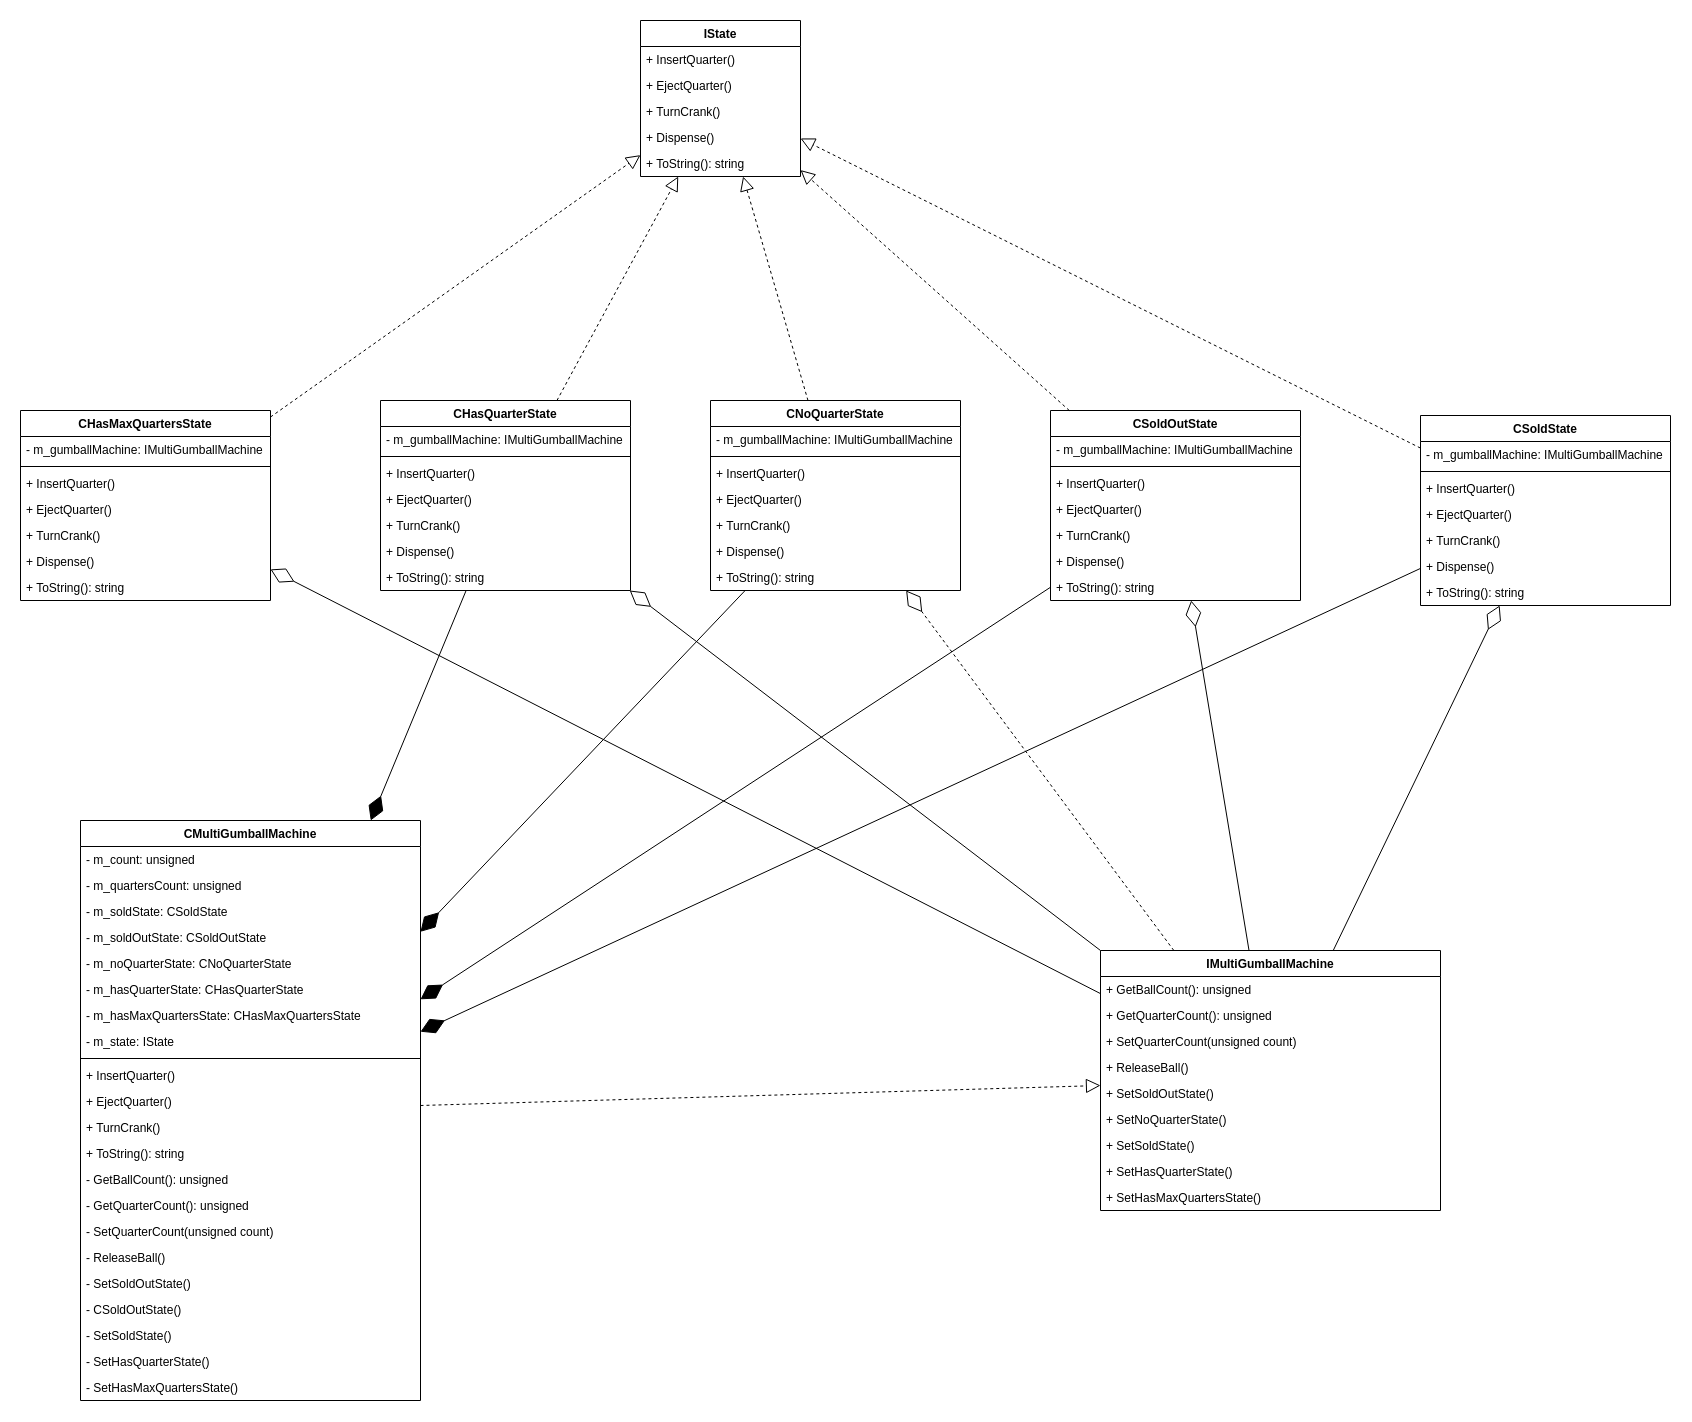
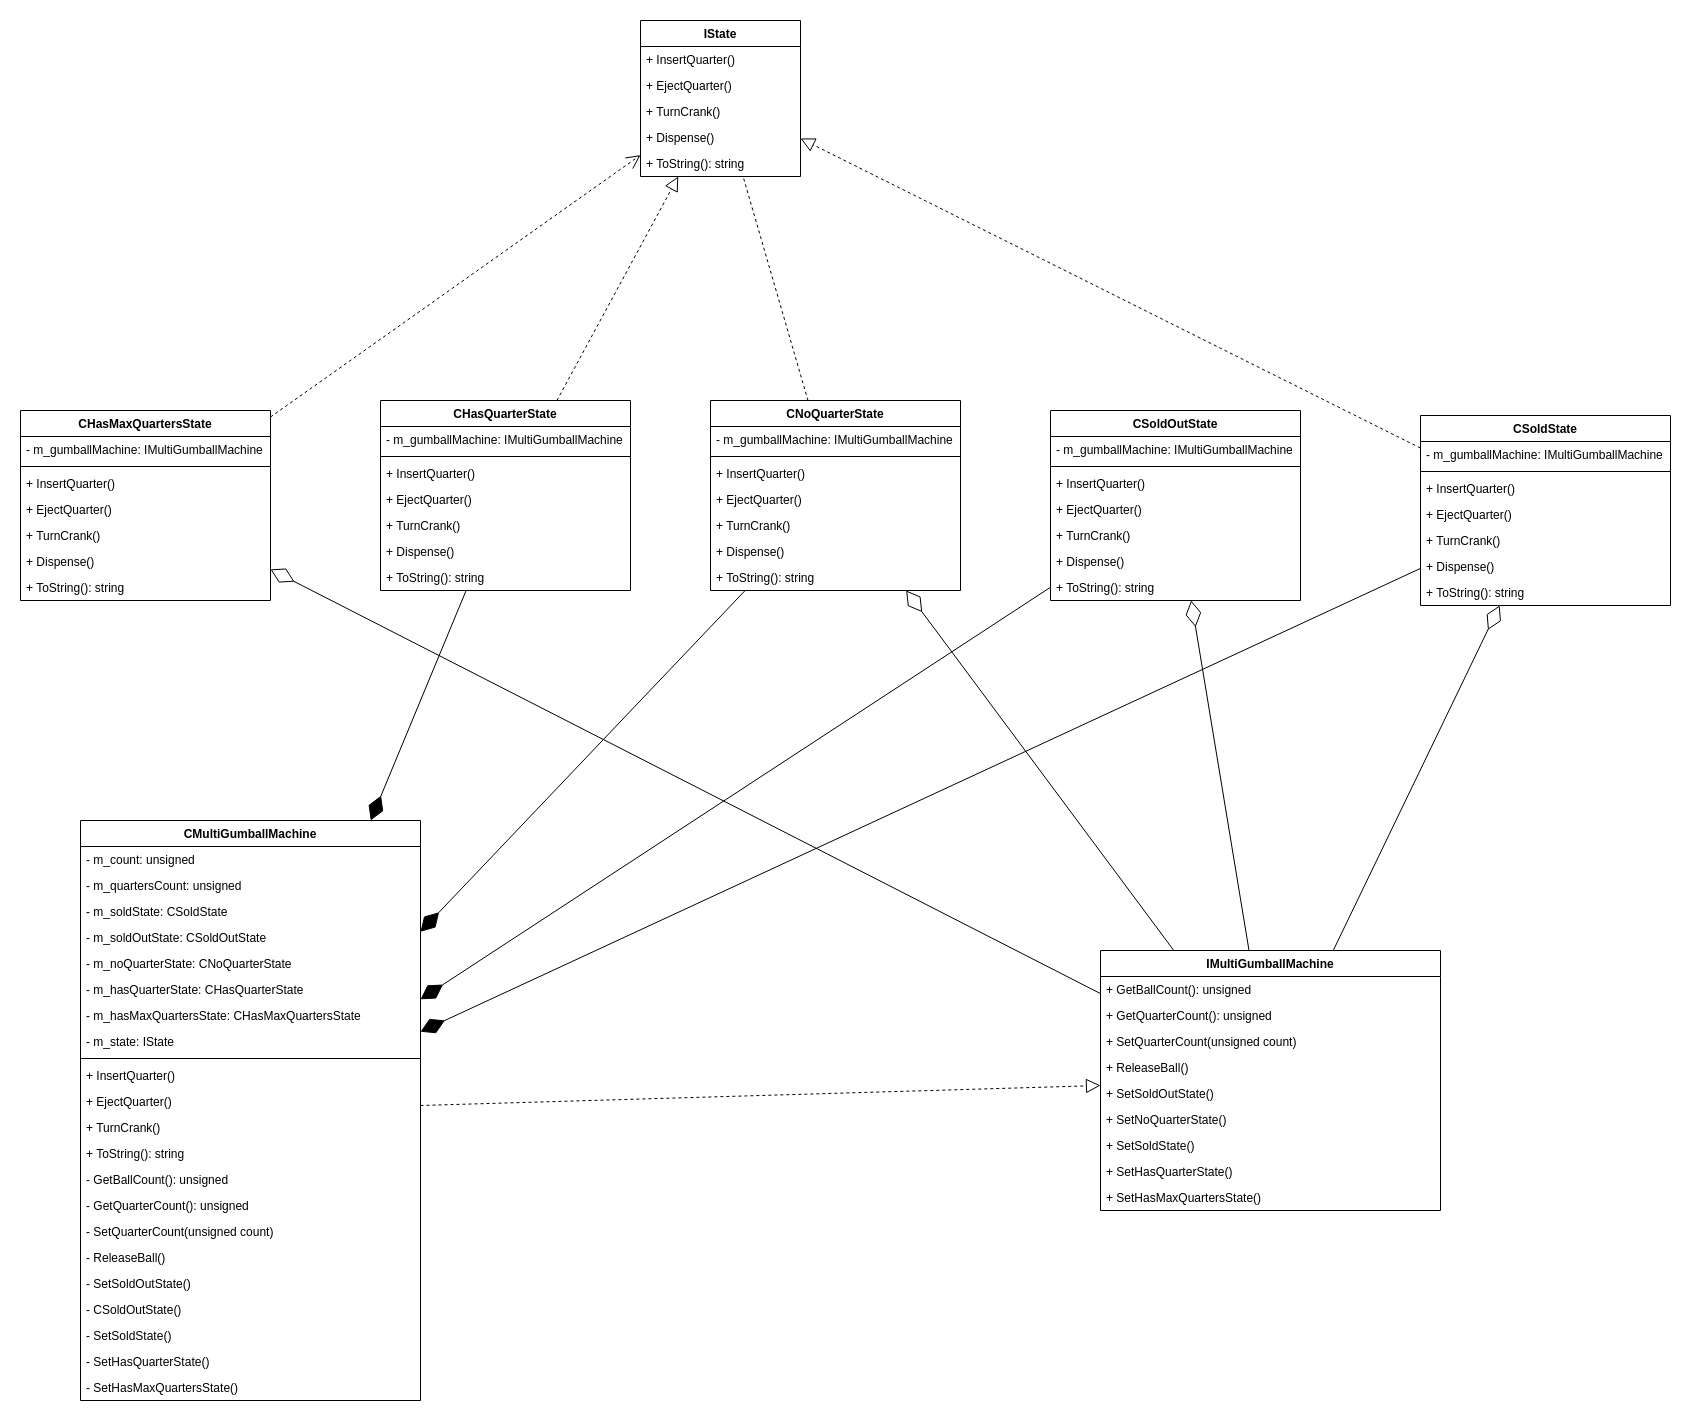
(627, 164) -> (631, 162)
(747, 191) -> (746, 185)
(940, 295) -> none
(875, 778) -> none
(1048, 781) -> (1048, 781)
